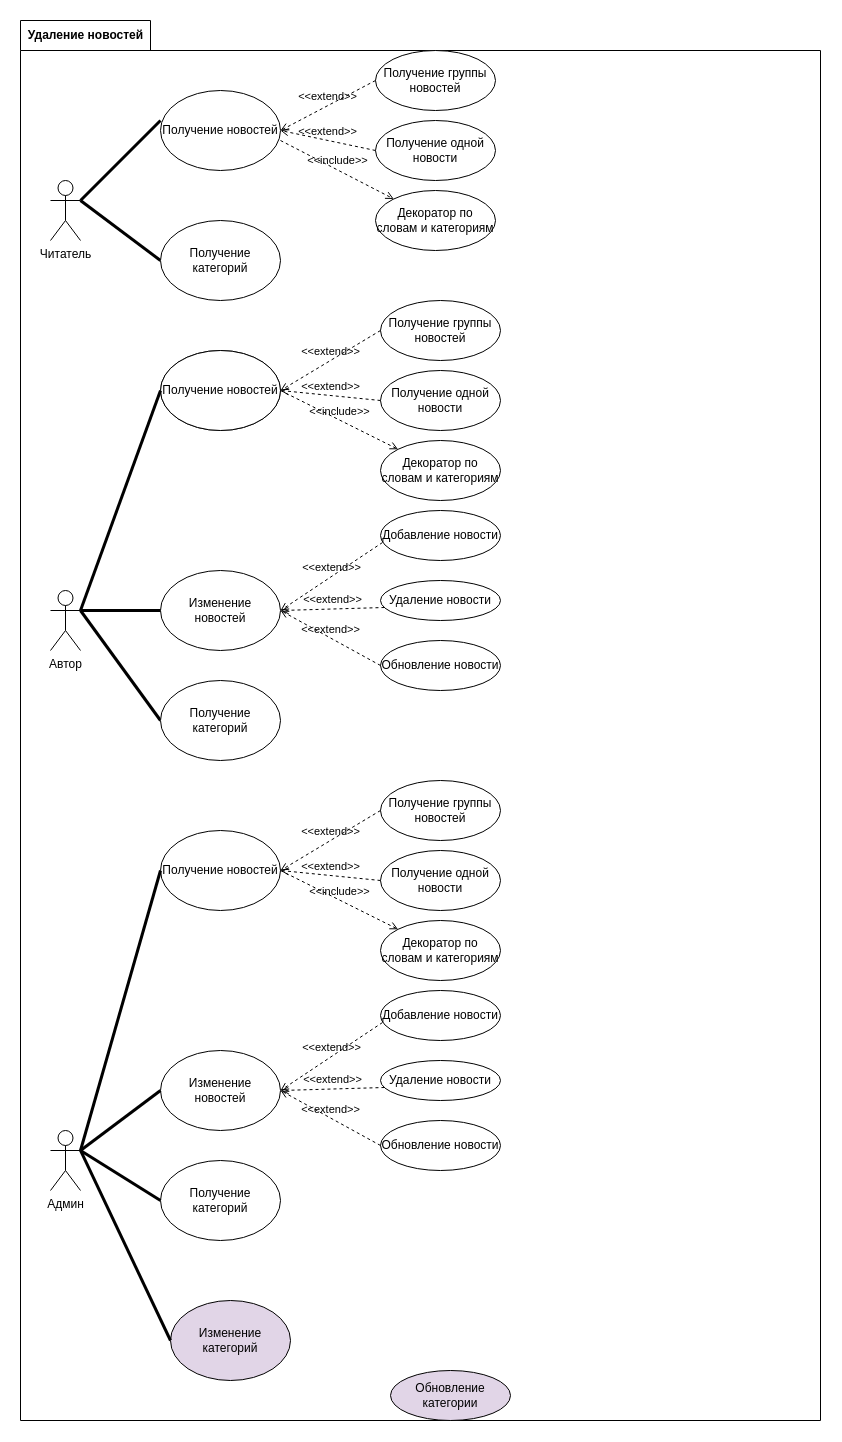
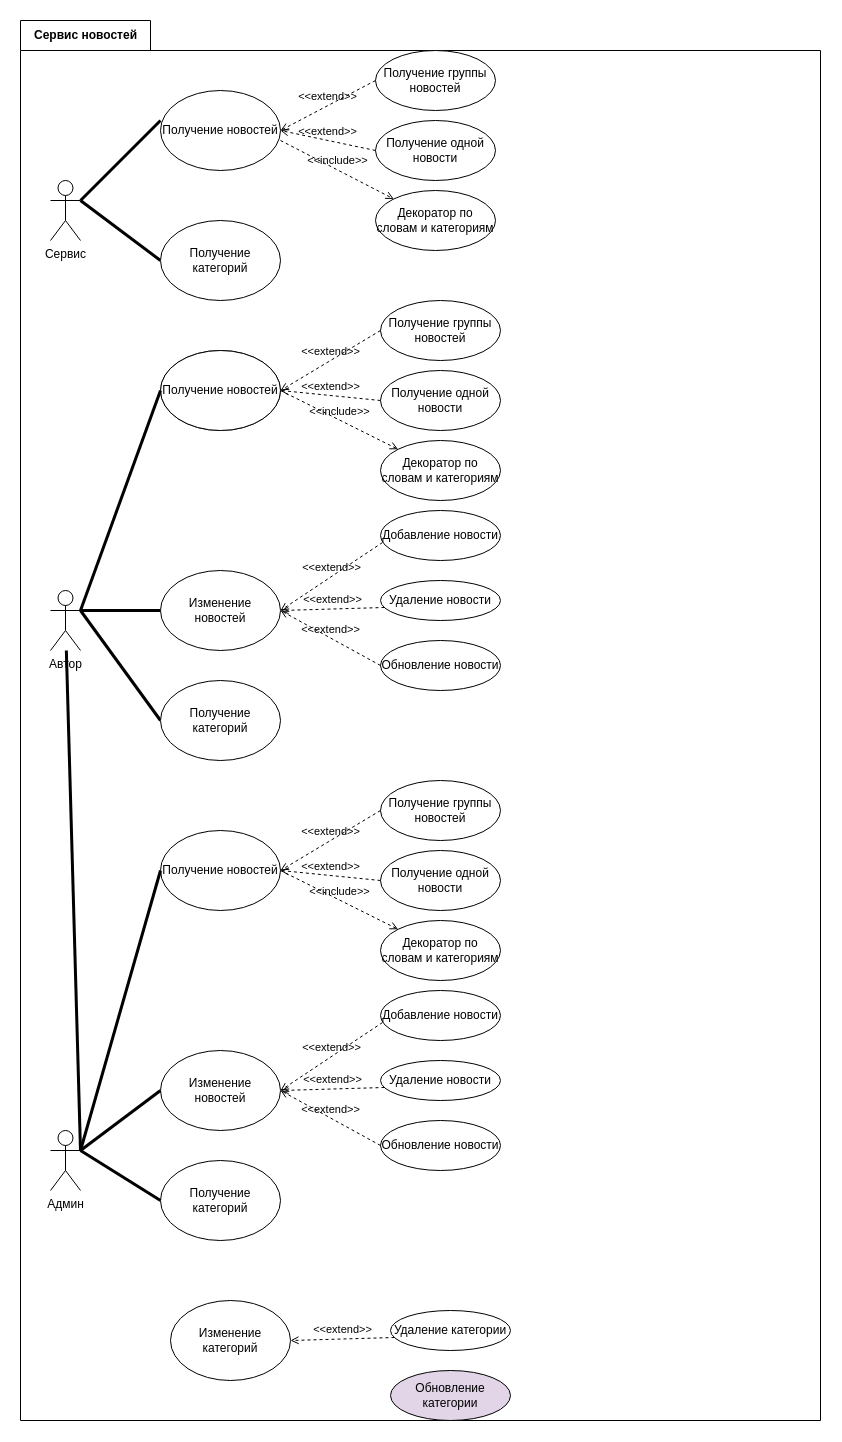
(86, 36) -> (86, 36)
(66, 255) -> (66, 255)
(126, 1247) -> (73, 897)
none -> (451, 1331)
none -> (344, 1339)
(231, 1341) -> (231, 1341)
